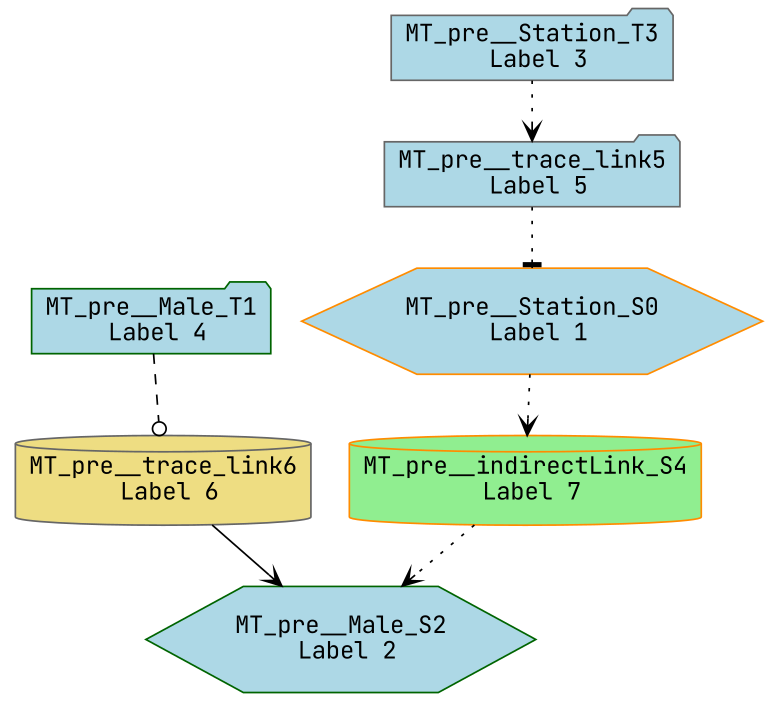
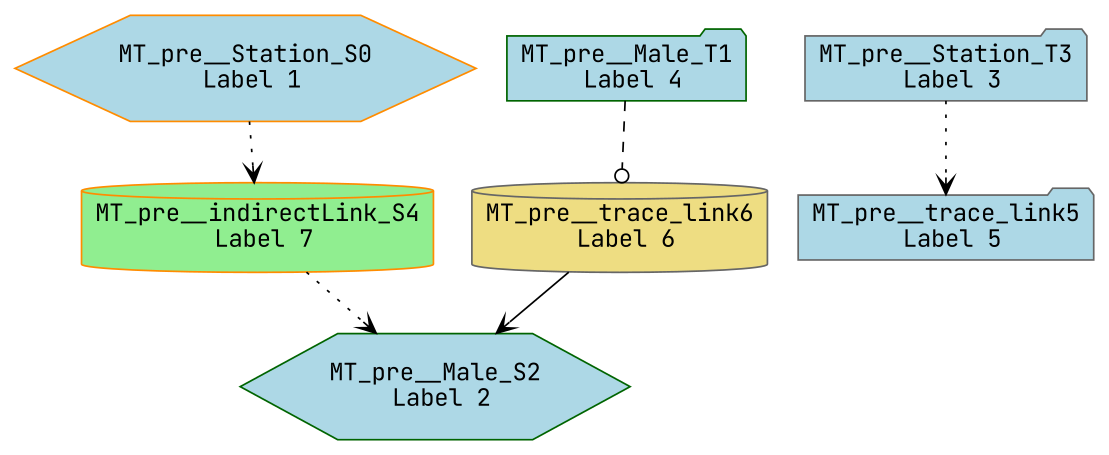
(532, 233) -> none
